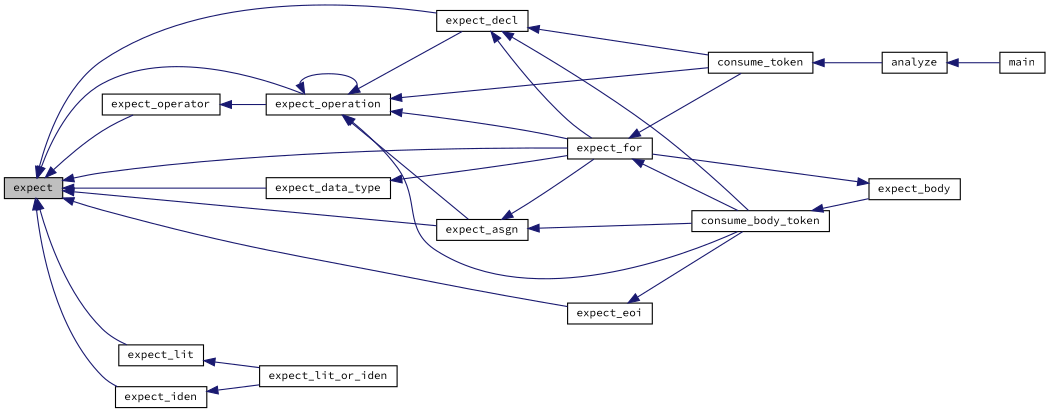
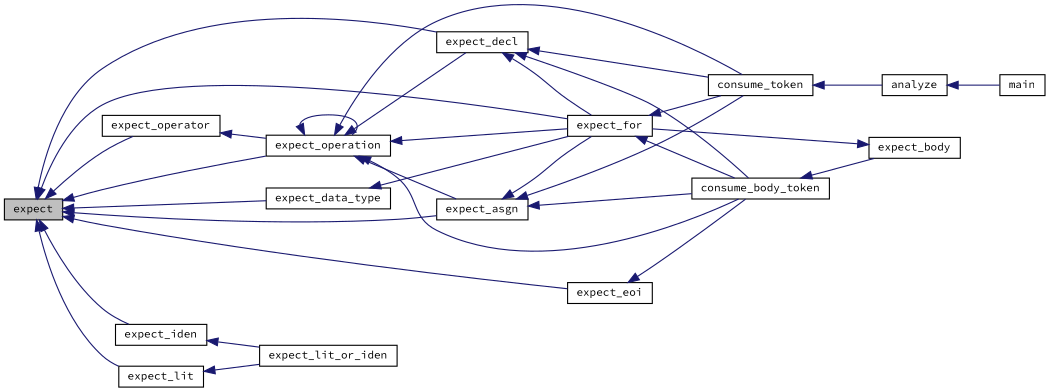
none -> (639, 153)
